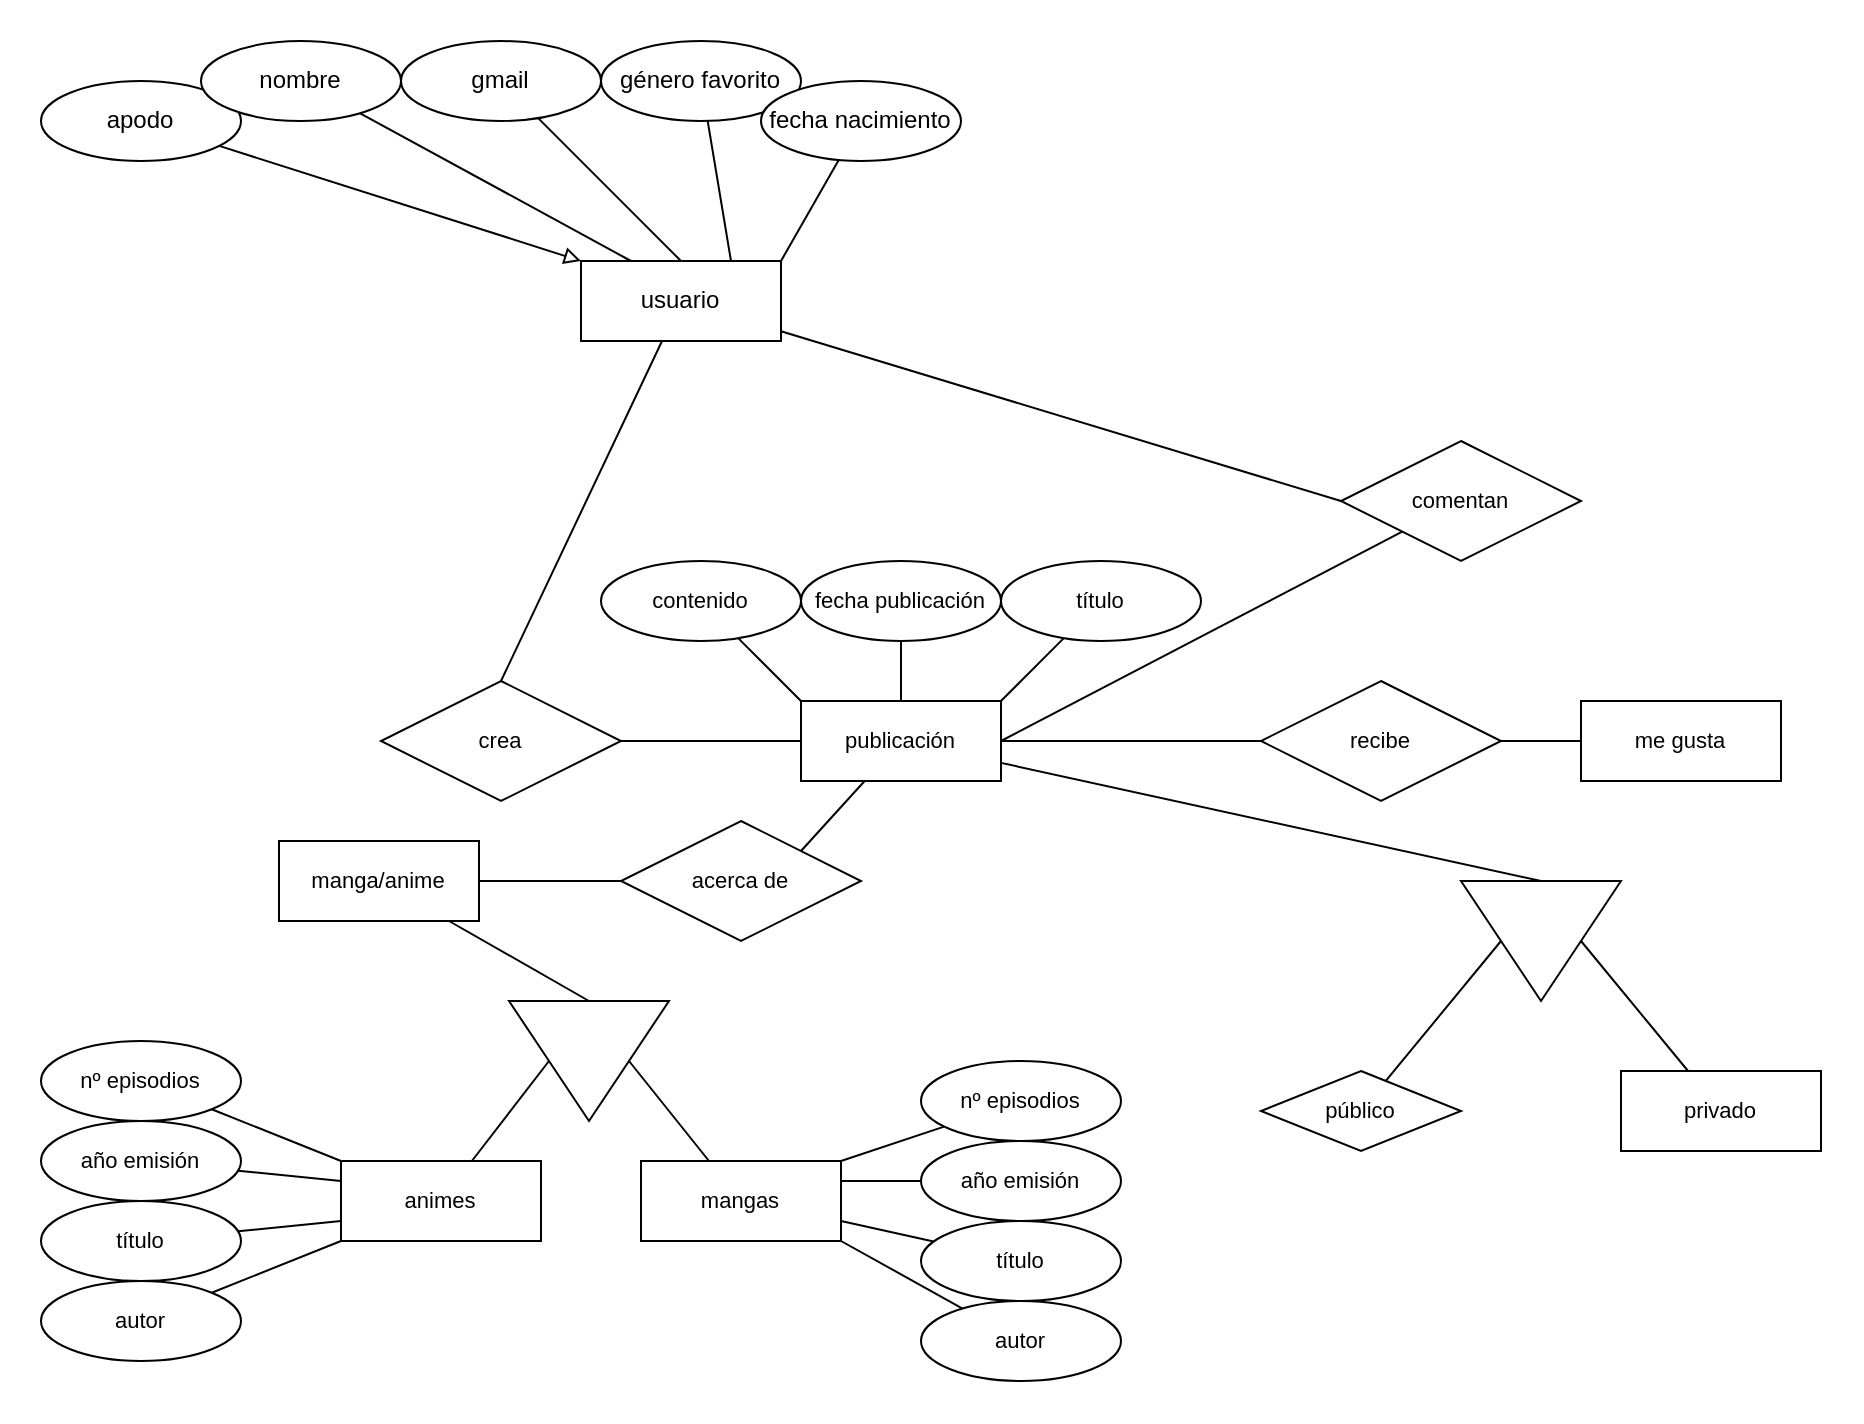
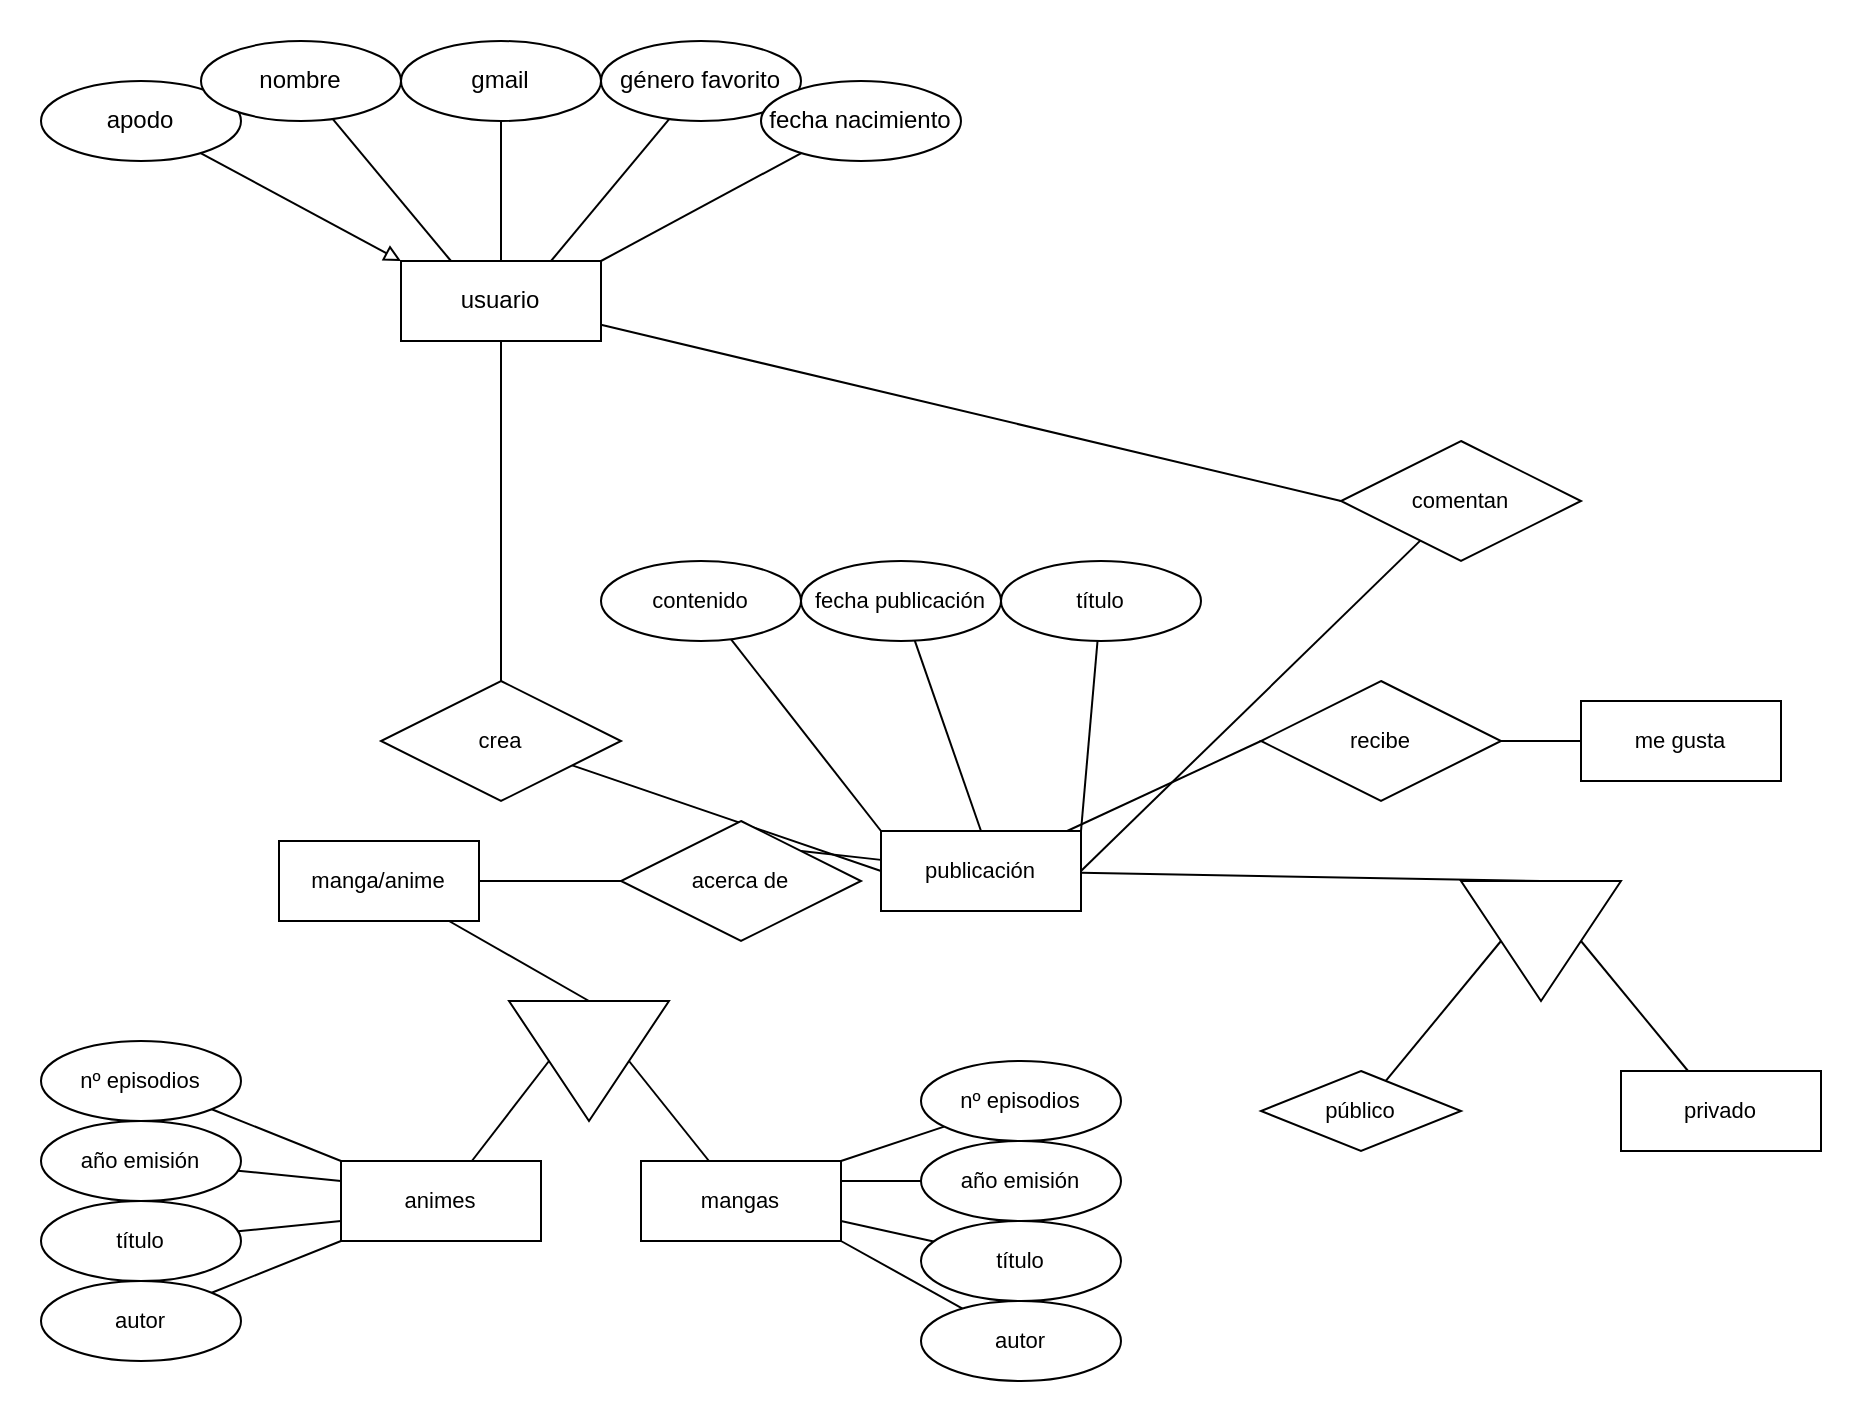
(681, 301) -> (501, 301)
(901, 741) -> (981, 871)
